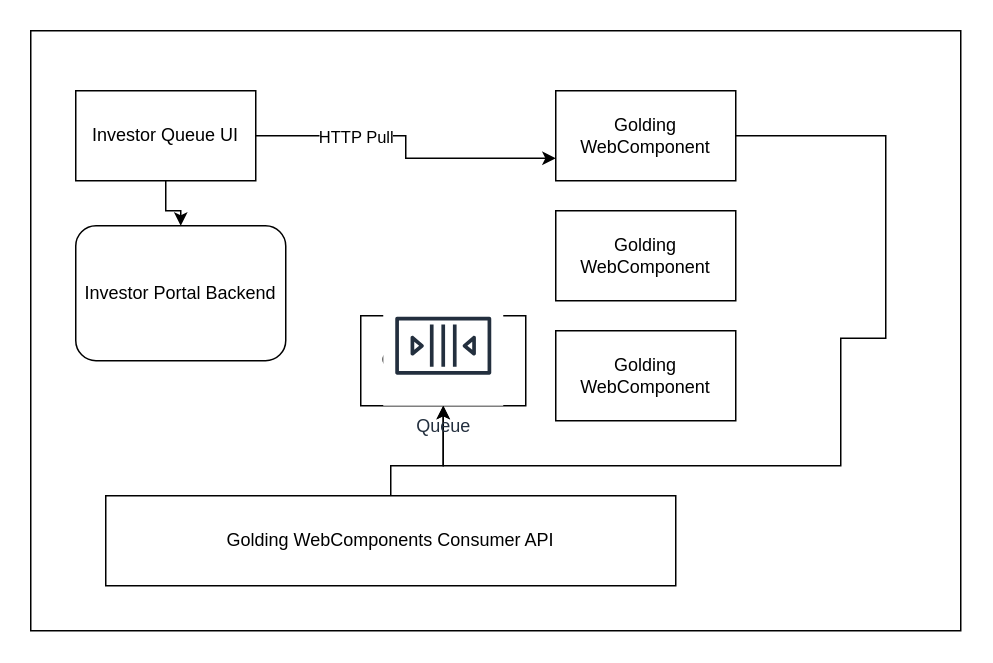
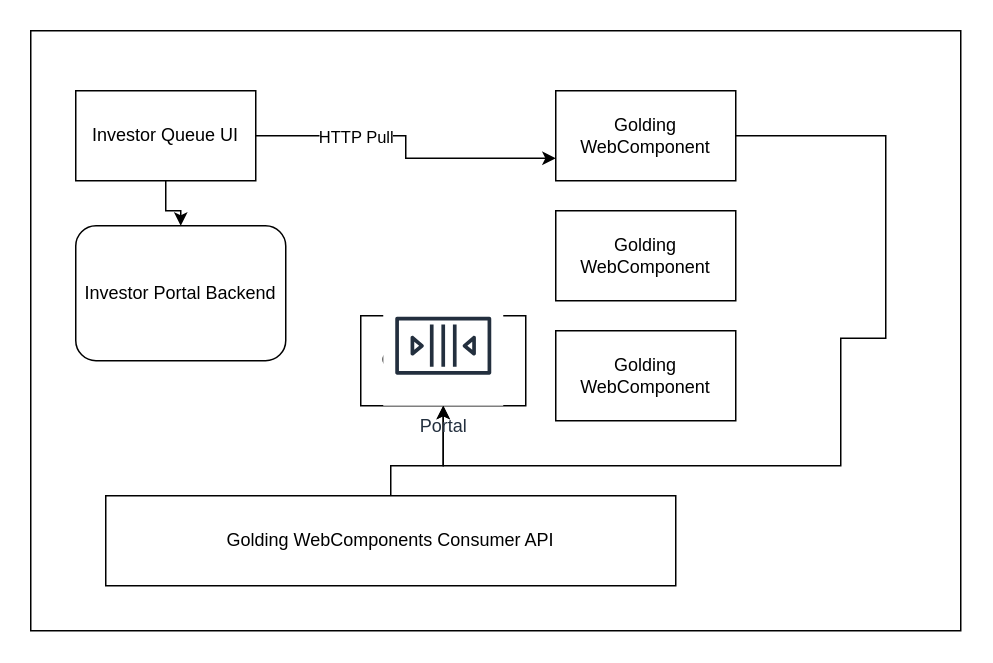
(444, 427) -> (444, 427)
